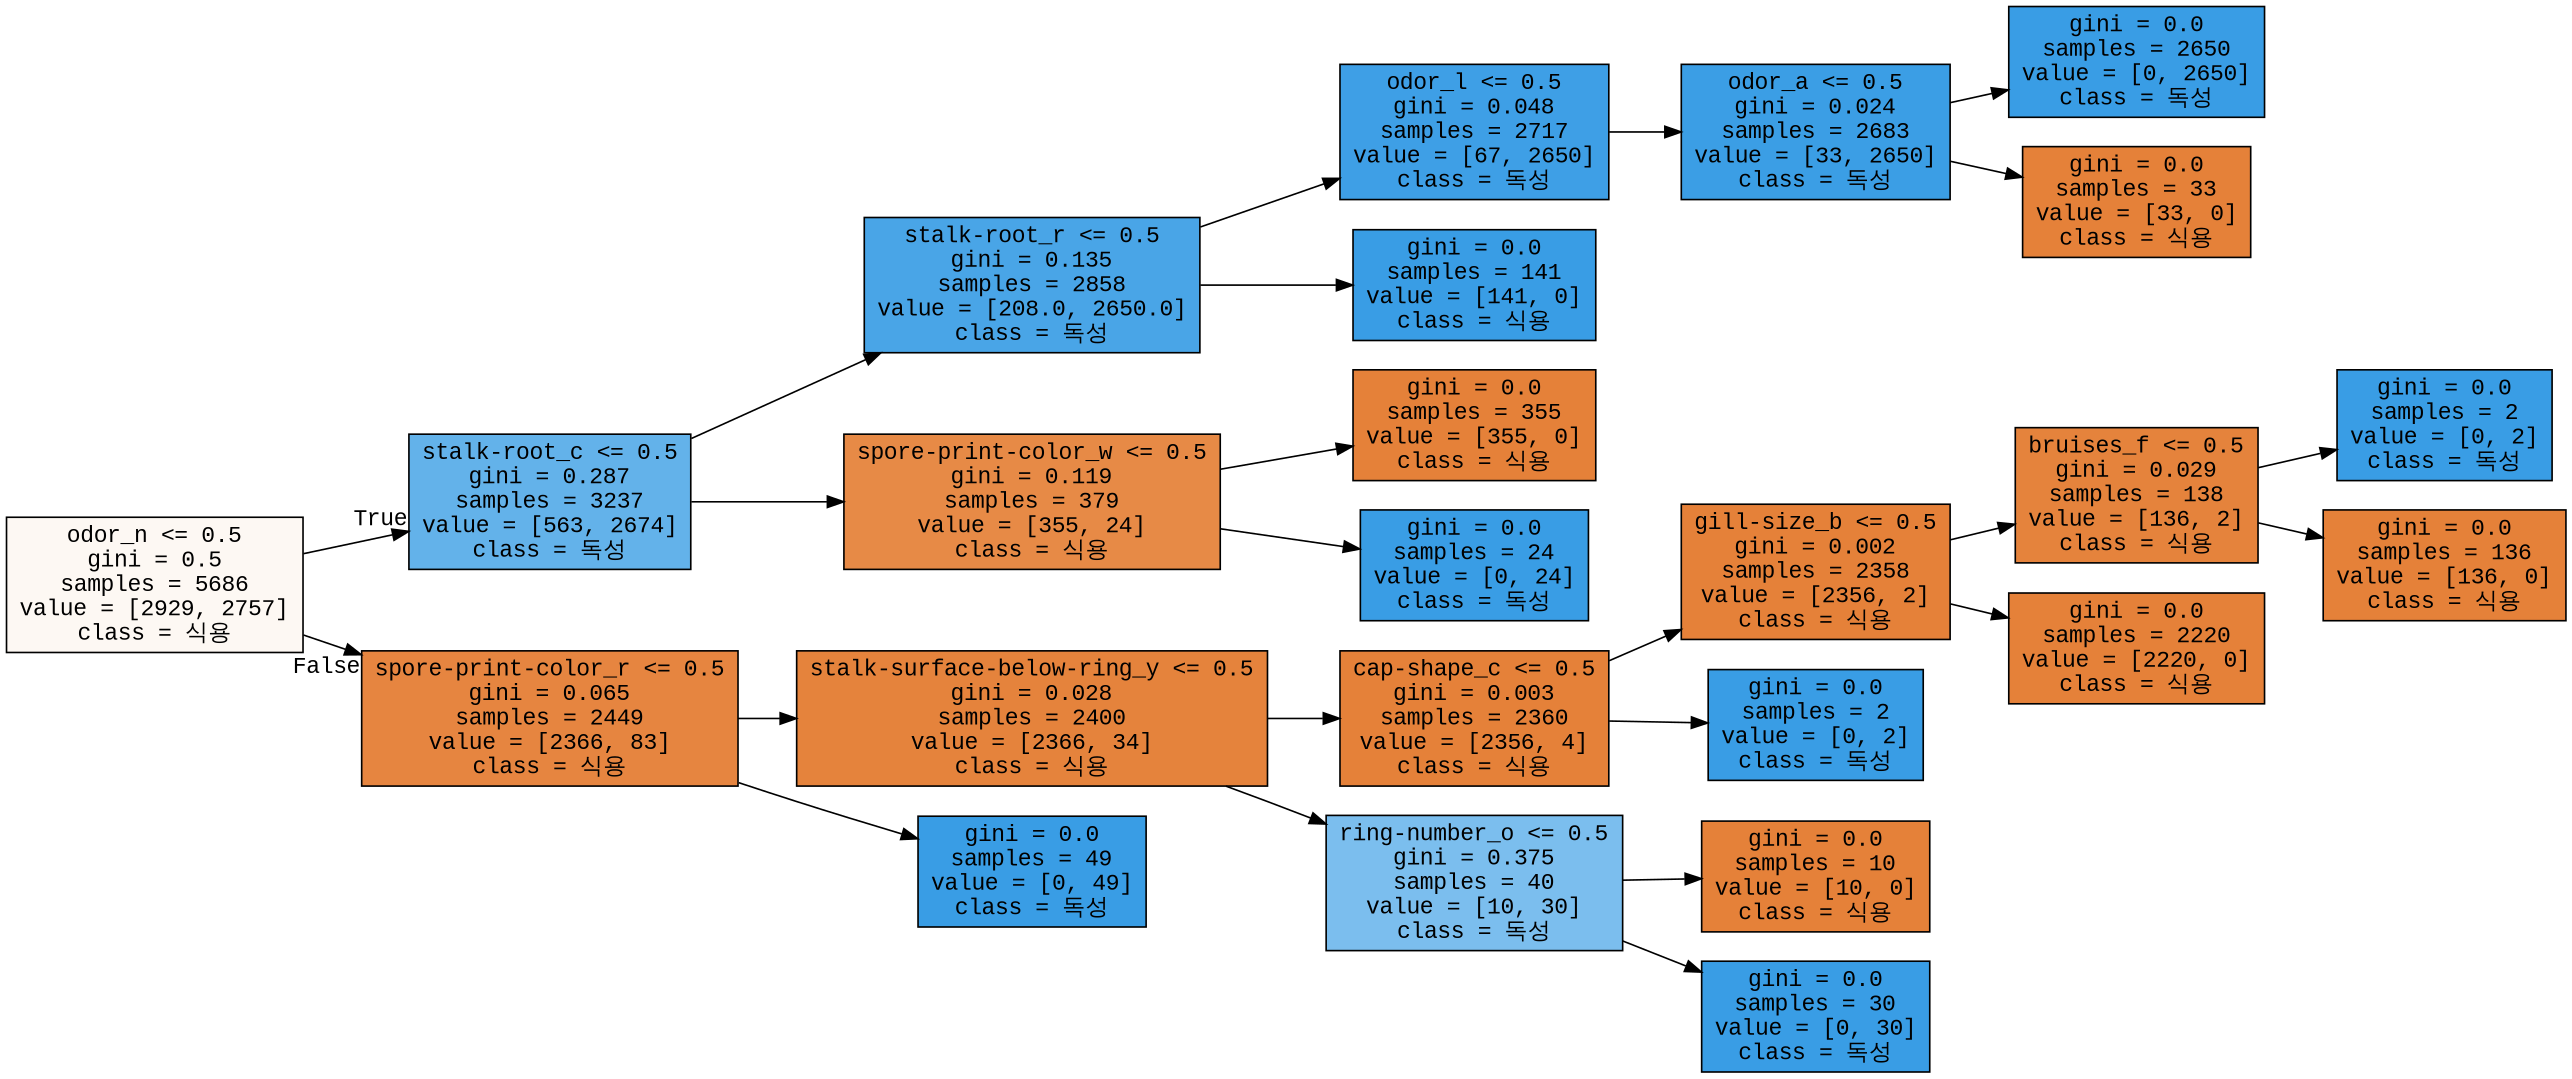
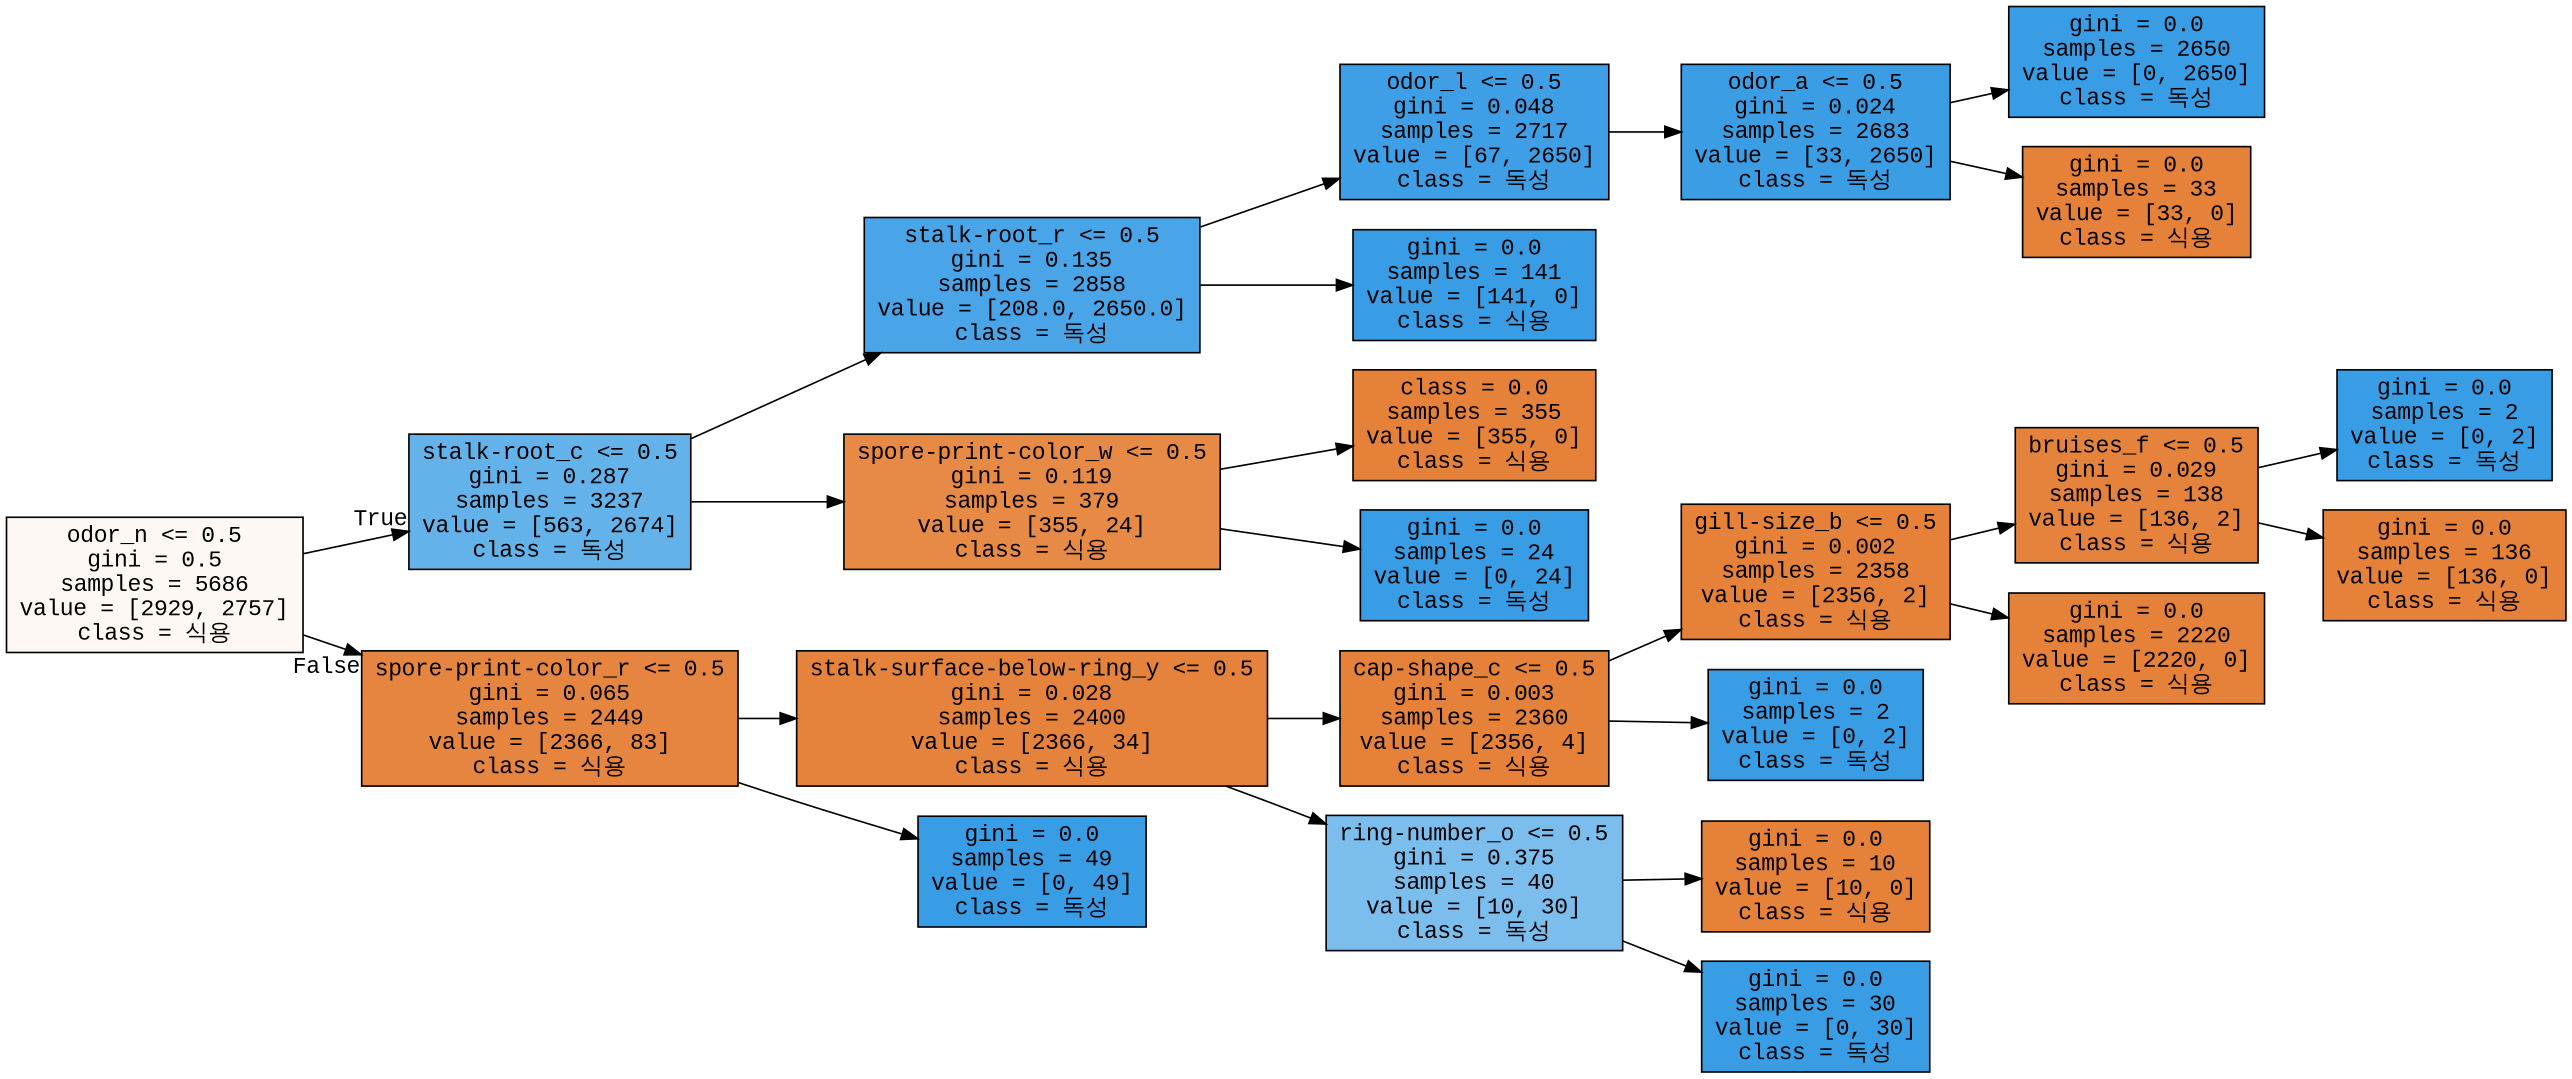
(1474, 425) -> (1474, 425)
